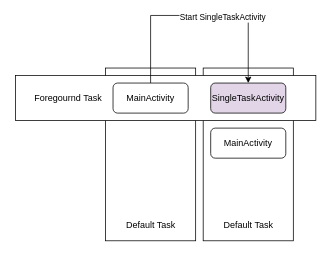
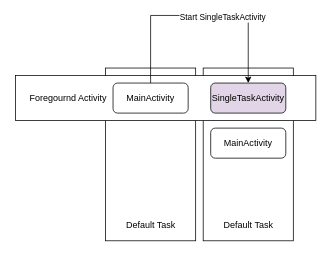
(68, 98) -> (68, 98)
